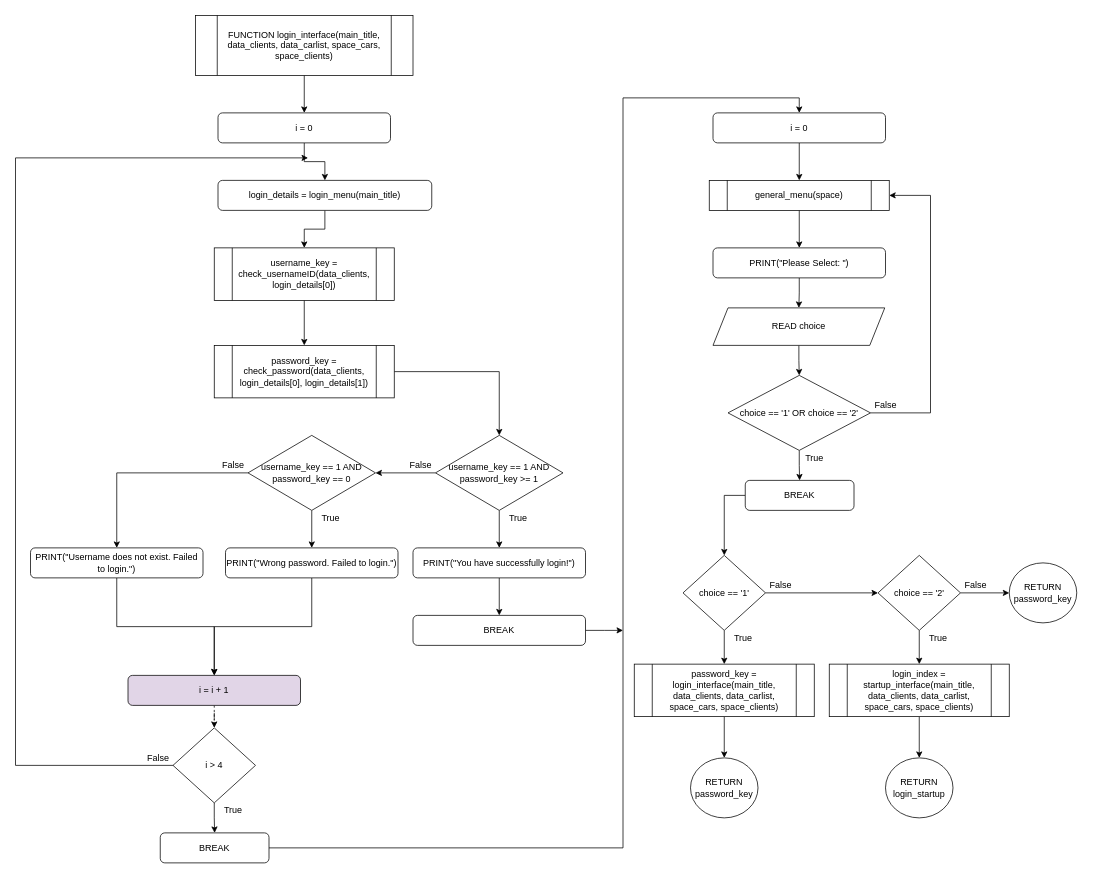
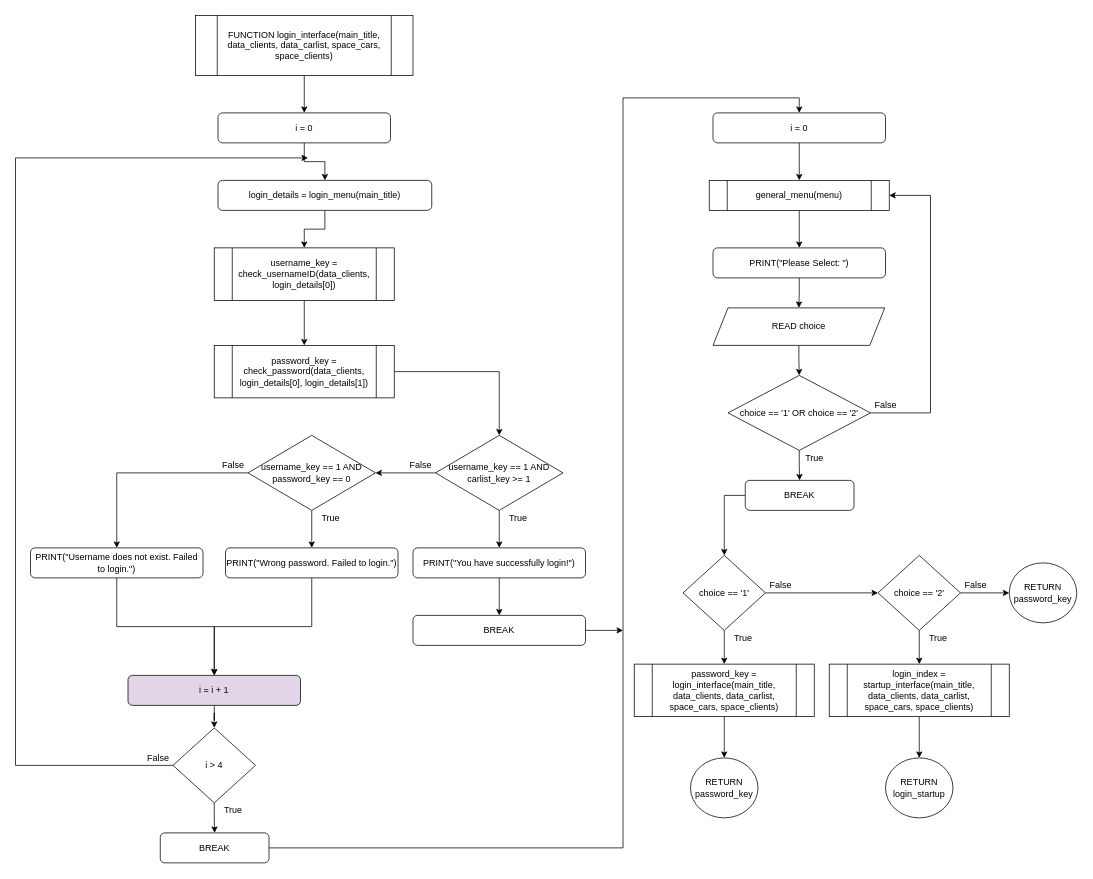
(799, 195) -> (799, 195)
(499, 473) -> (499, 473)
(214, 719) -> (214, 719)
